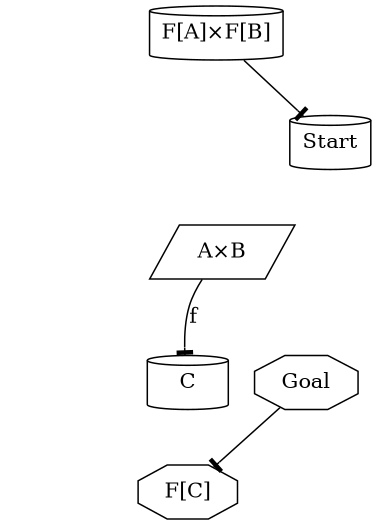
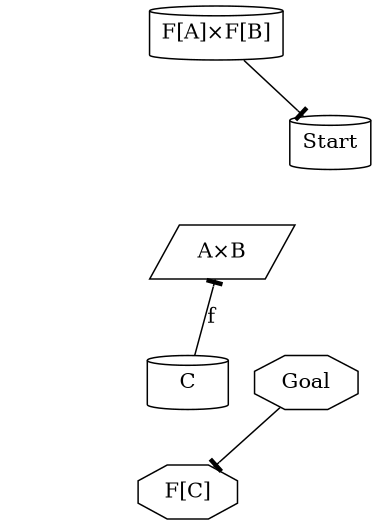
(188, 312) -> (204, 321)
